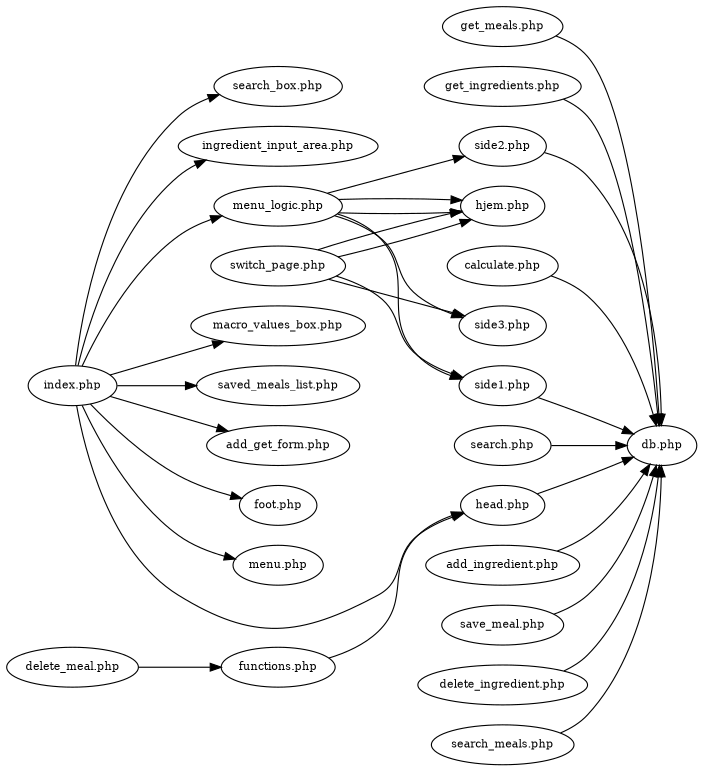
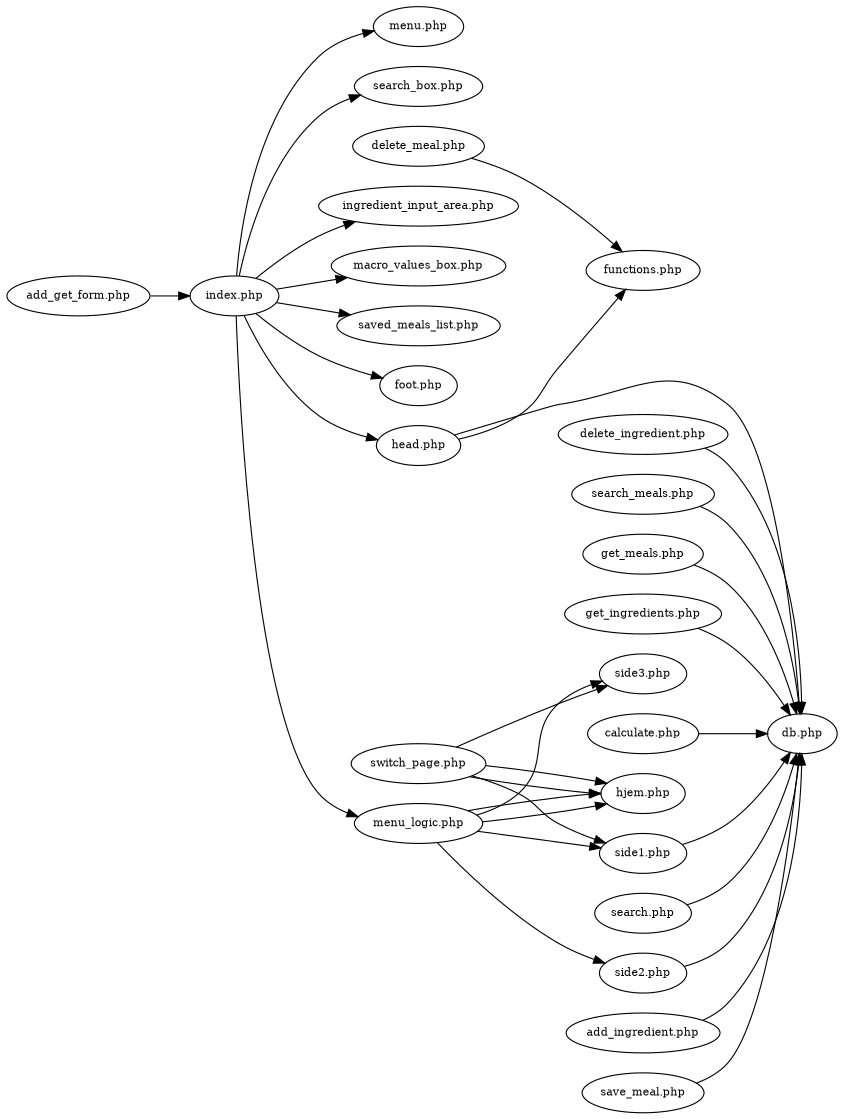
(164, 412) -> (165, 296)
(397, 592) -> (548, 382)
